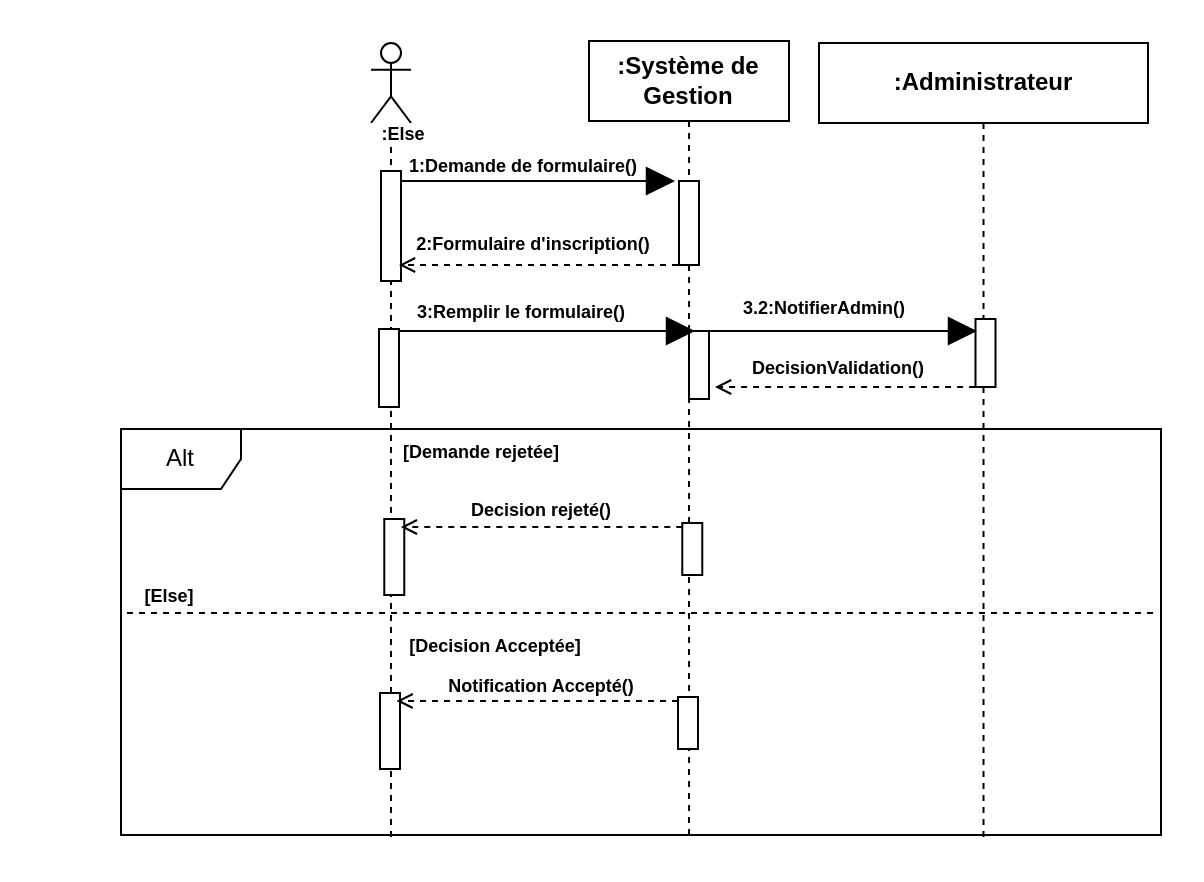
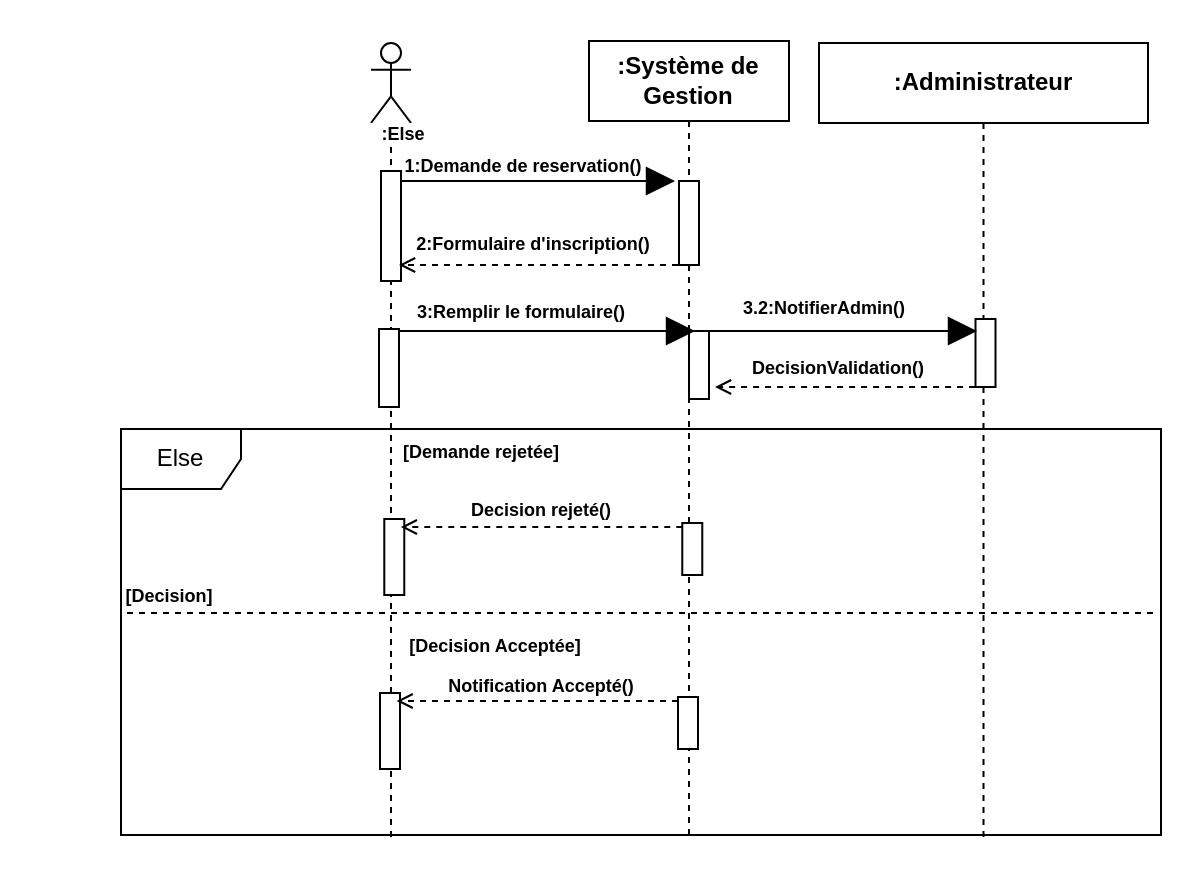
(524, 165) -> (524, 165)
(181, 459) -> (181, 459)
(170, 595) -> (170, 595)
